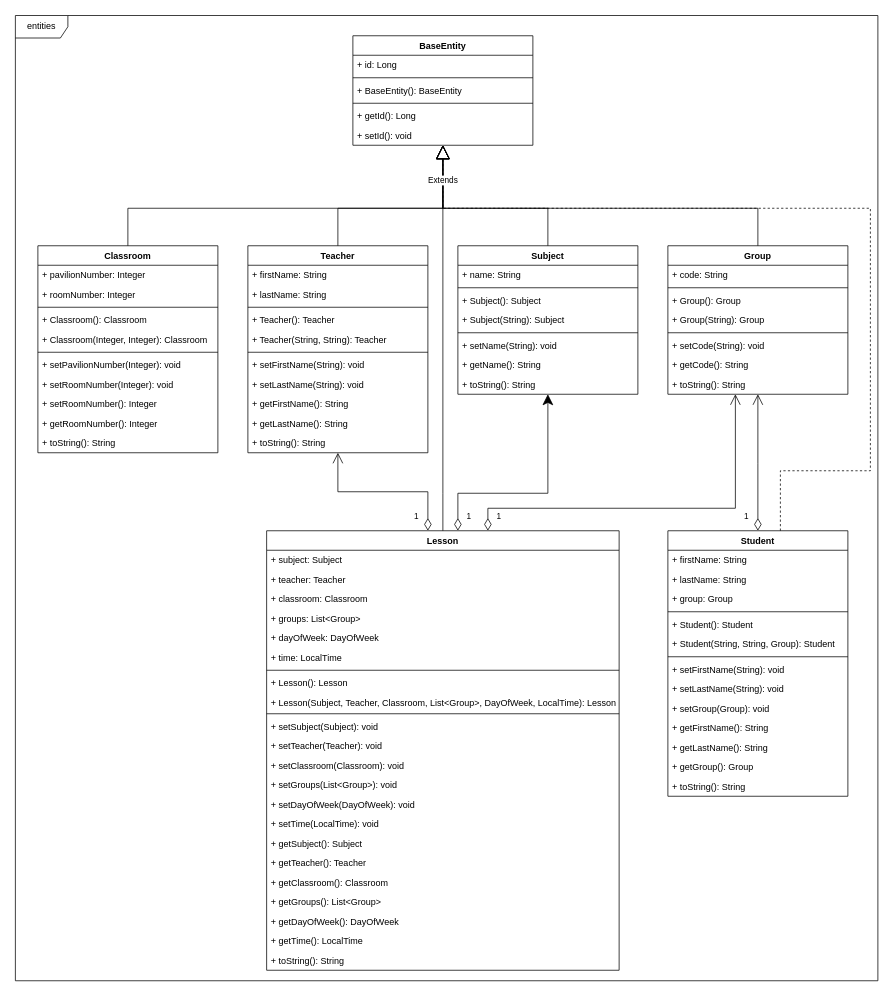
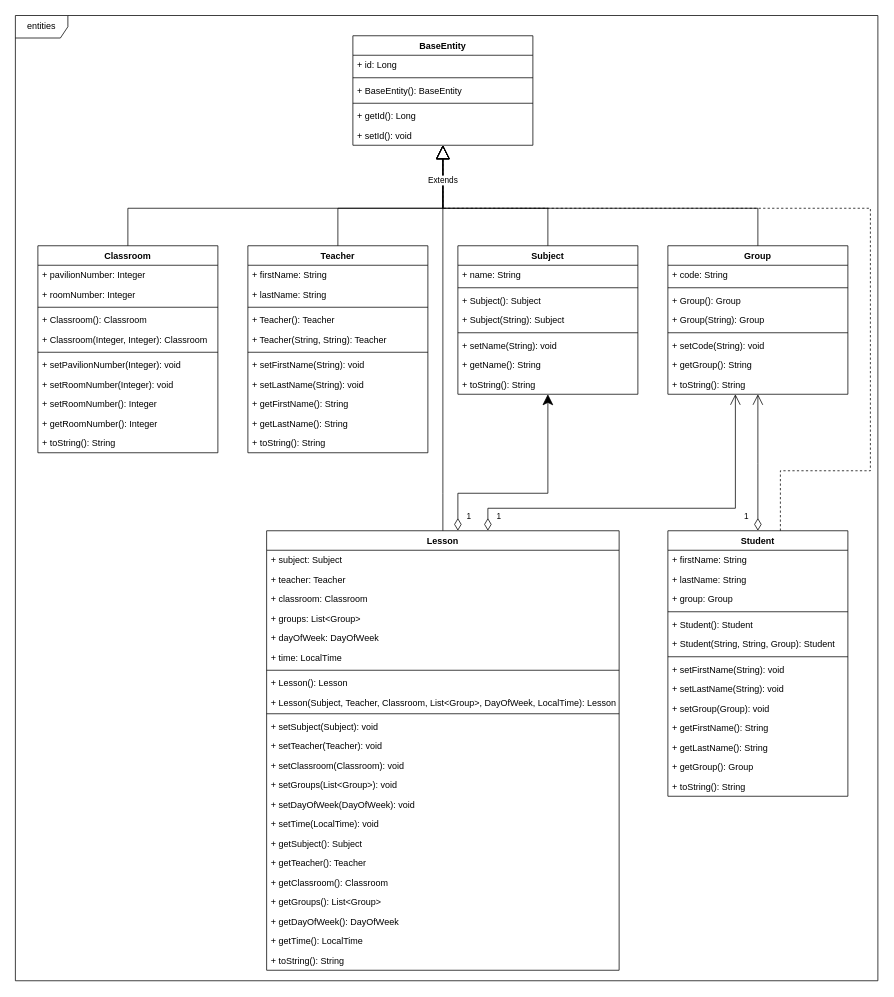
(715, 365) -> (718, 365)
(378, 492) -> none
